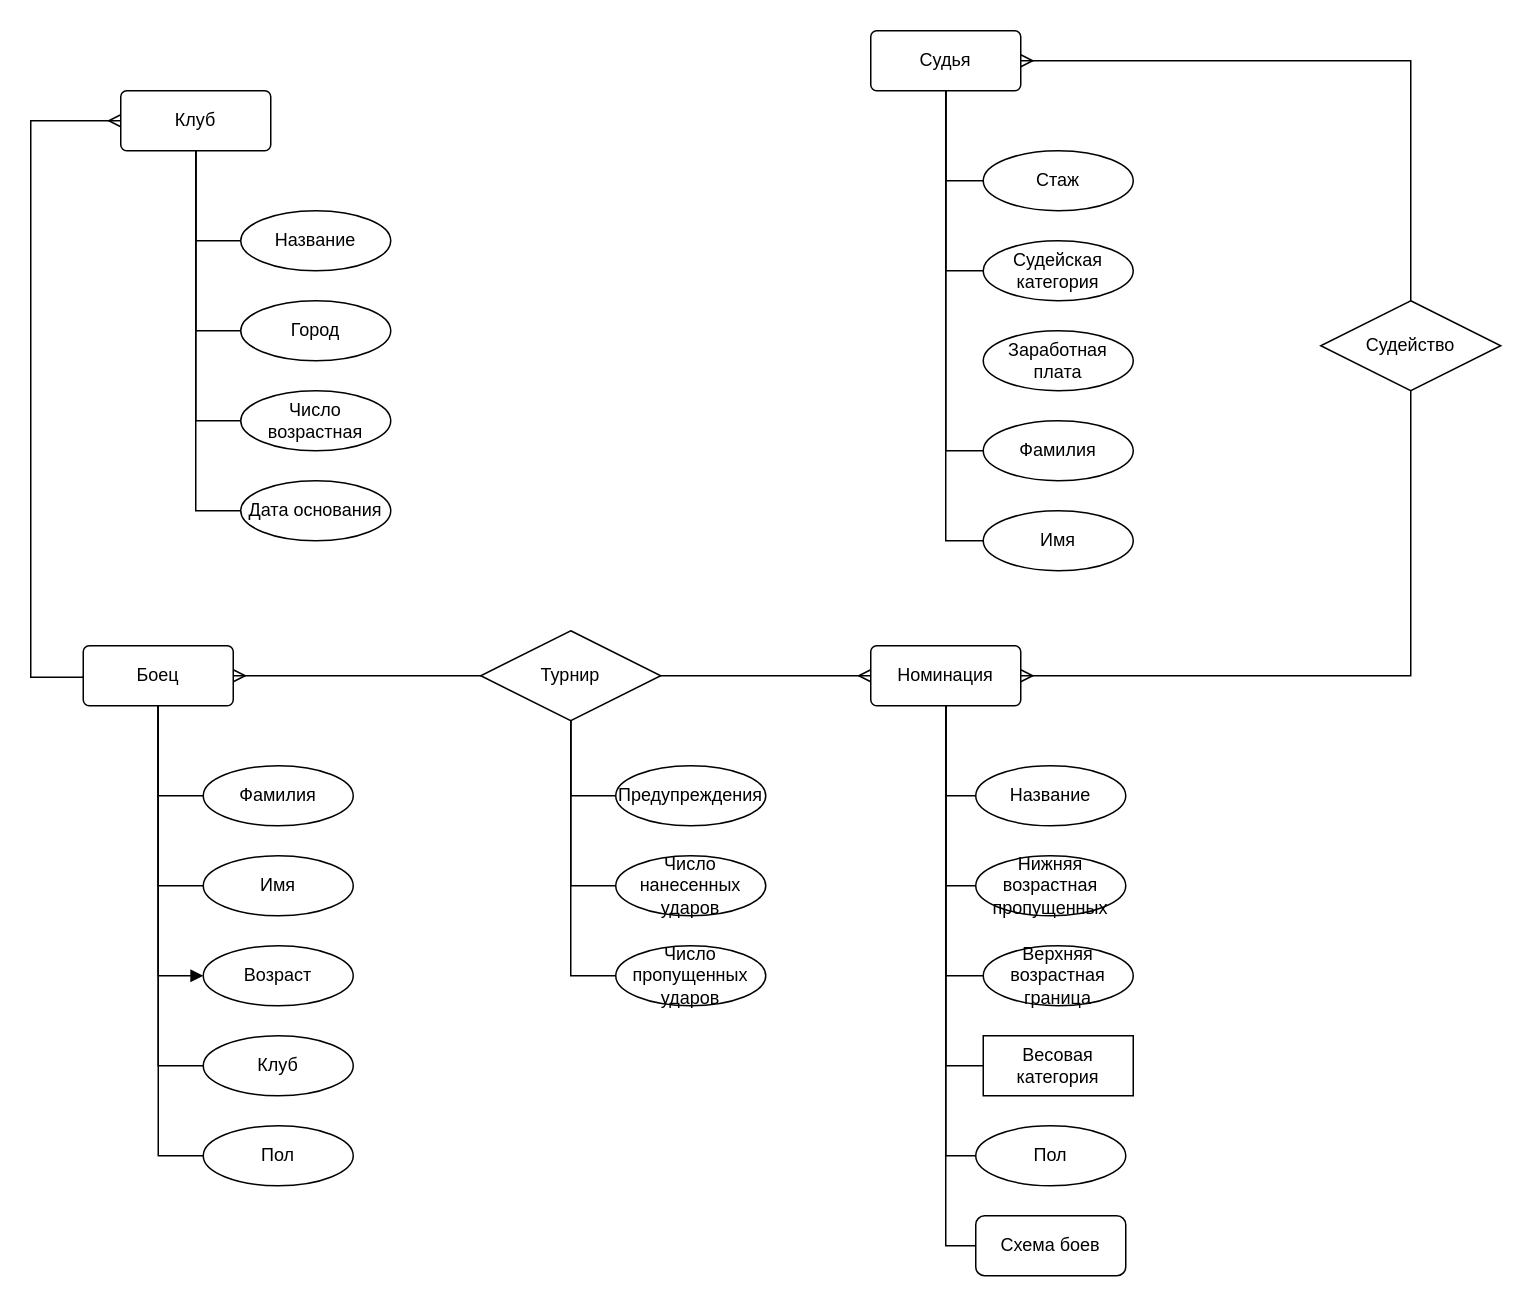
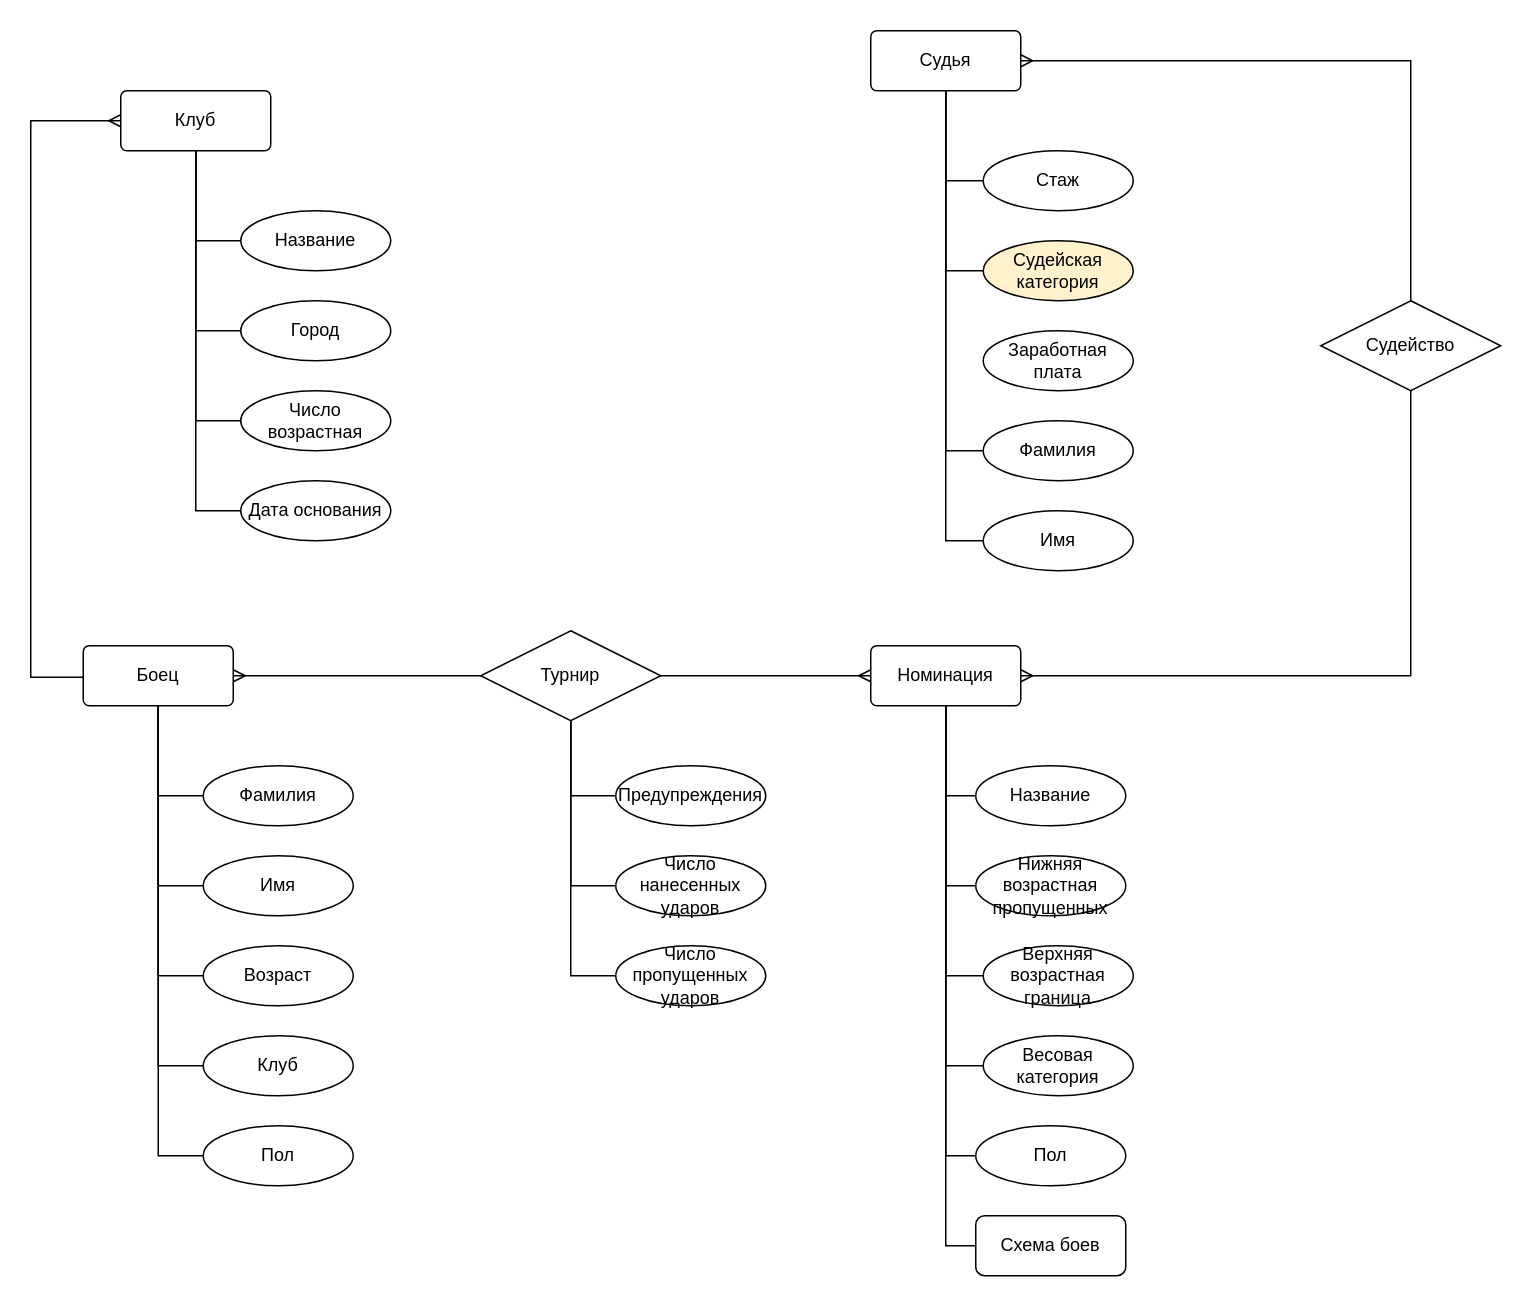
(1058, 271) -> (1058, 271)
(189, 976) -> (195, 976)
(1058, 1066) -> (1058, 1066)
